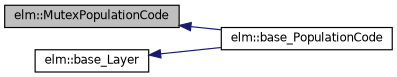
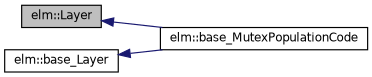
(92, 16) -> (61, 16)
(307, 39) -> (264, 39)
